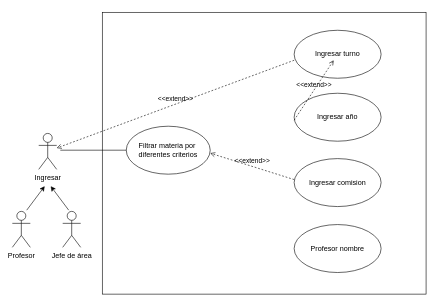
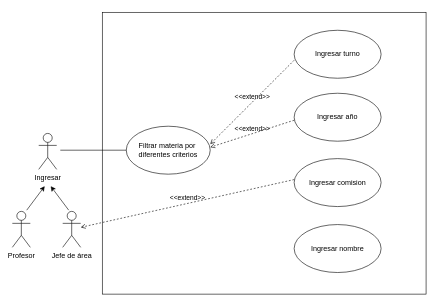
(237, 82) -> (287, 67)
(314, 91) -> (253, 134)
(243, 164) -> (188, 204)
(338, 249) -> (338, 249)
